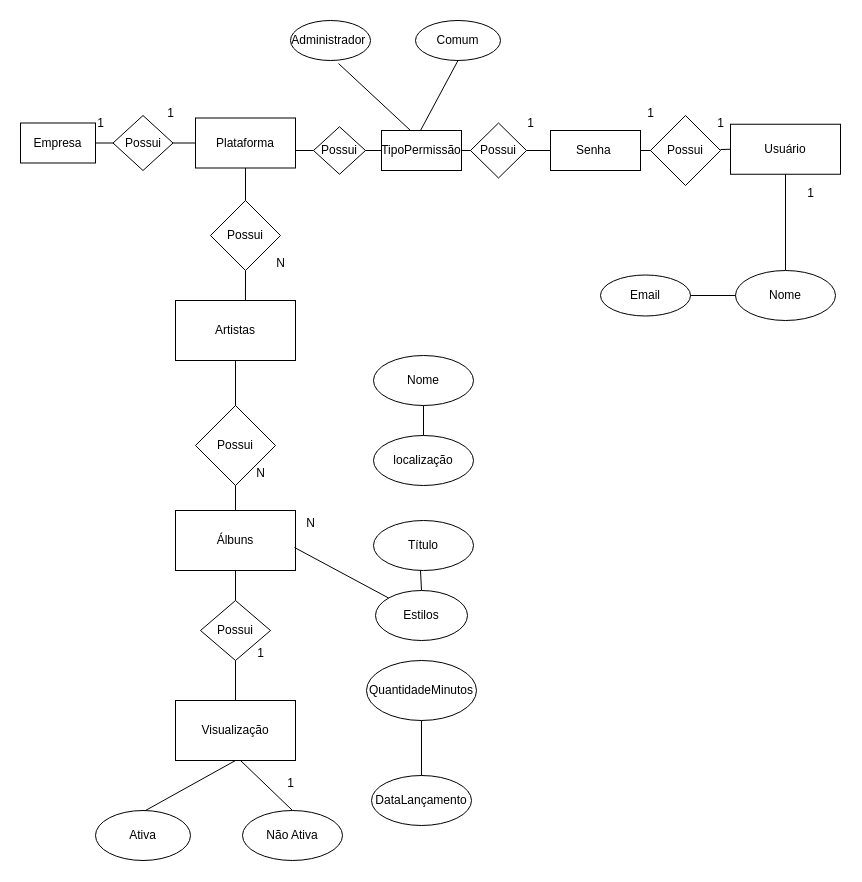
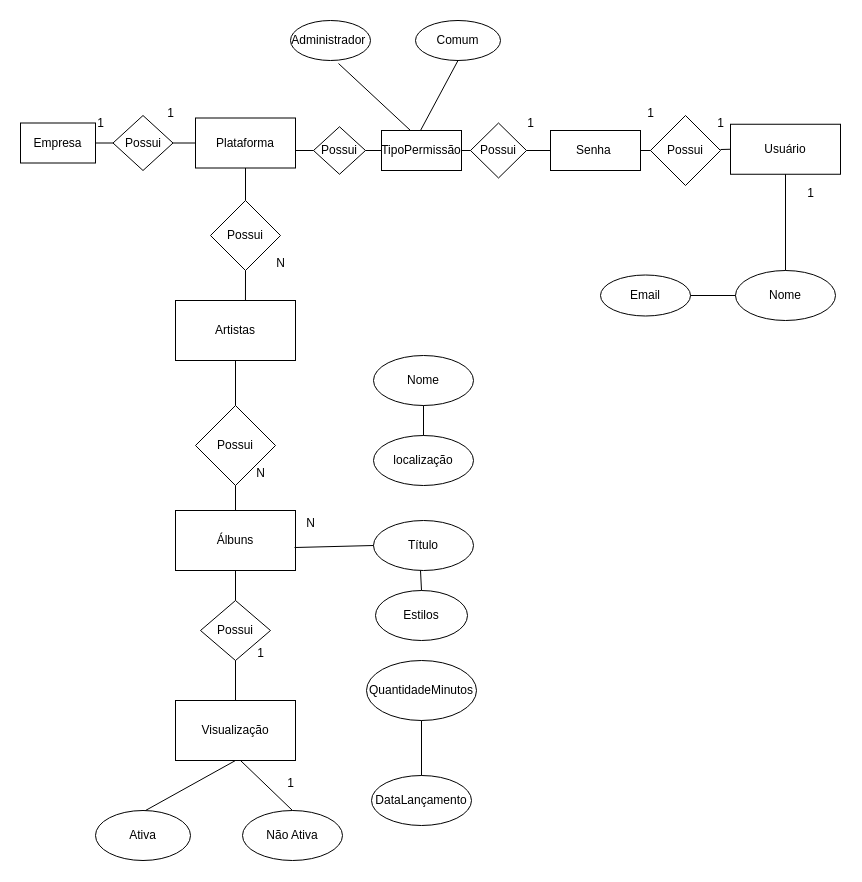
(342, 573) -> (334, 547)
